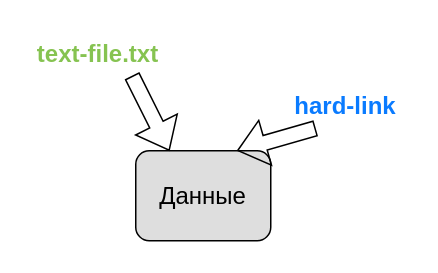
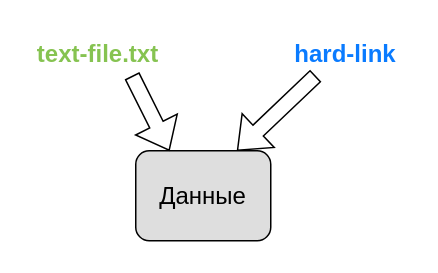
(346, 106) -> (346, 53)
